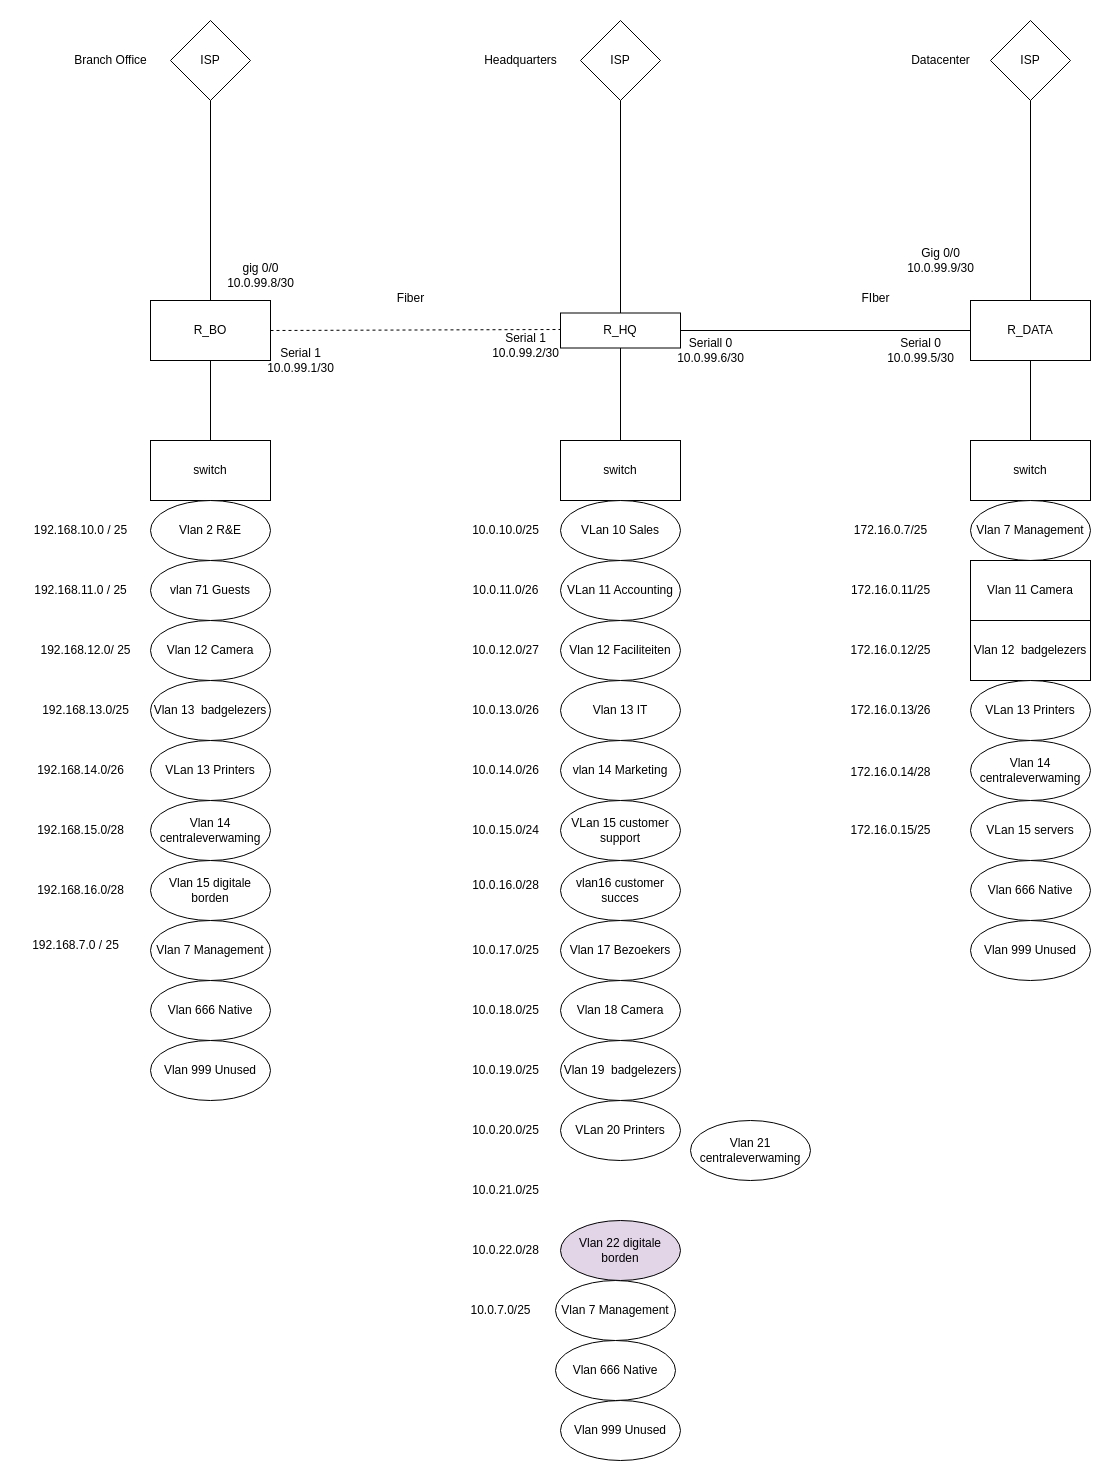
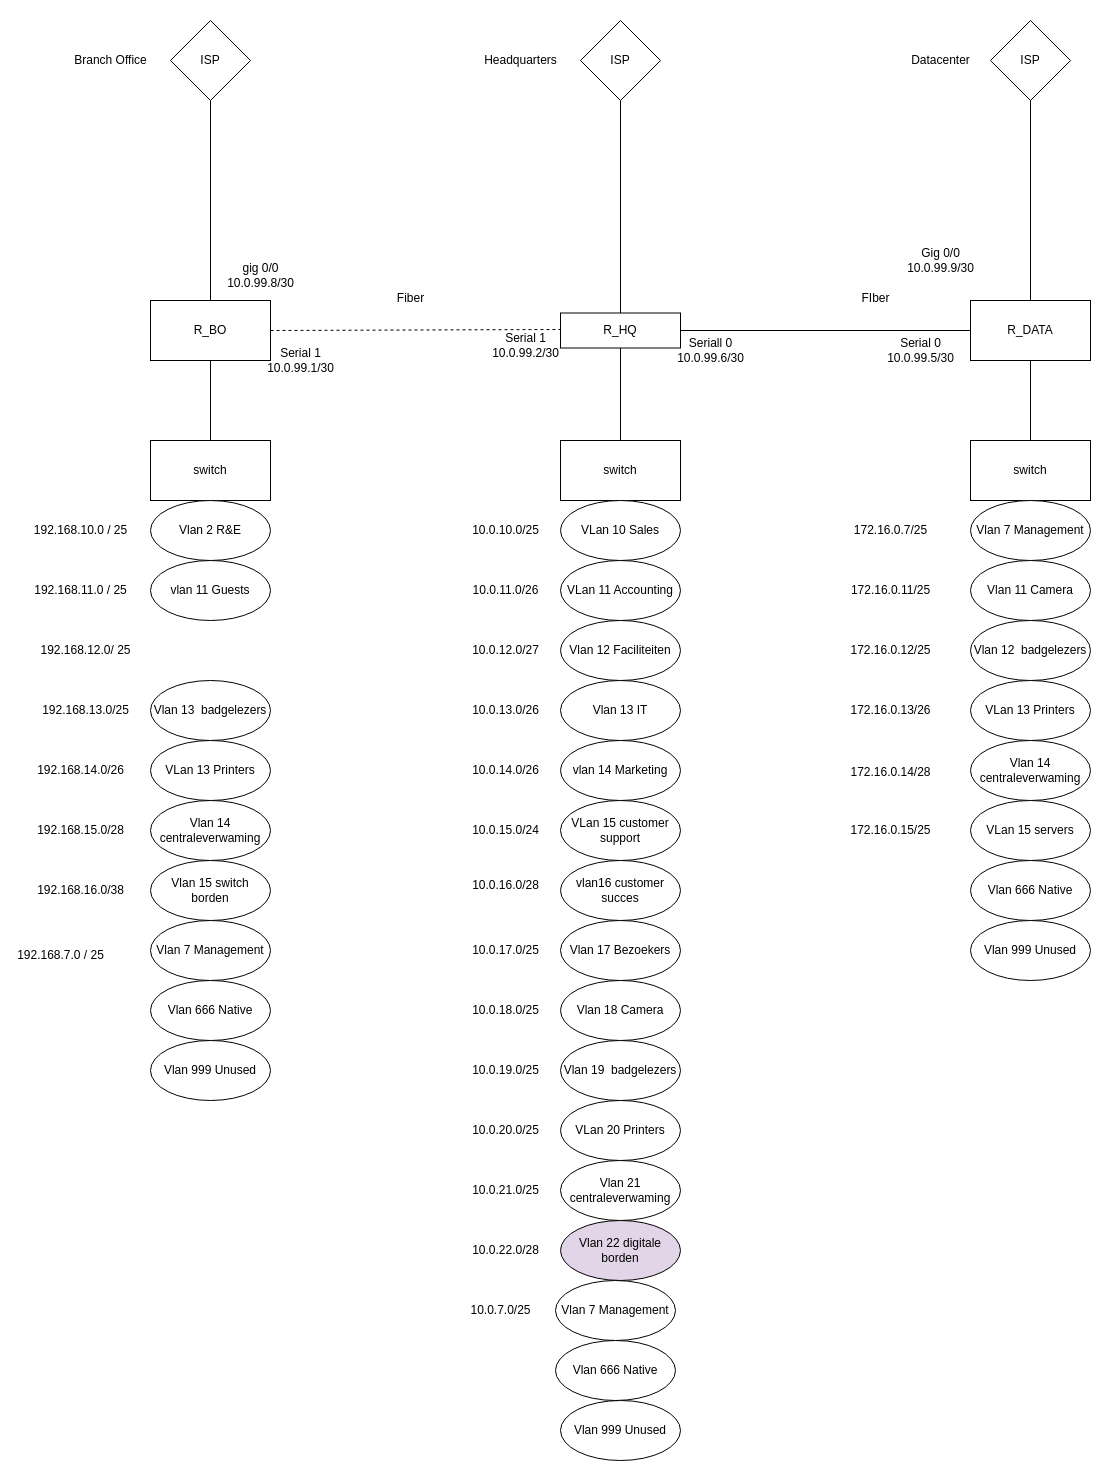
(211, 591) -> (211, 591)
(1031, 591) -> (1031, 591)
(211, 651) -> none
(1031, 651) -> (1031, 651)
(81, 891) -> (81, 891)
(211, 891) -> (211, 891)
(76, 946) -> (61, 956)
(751, 1151) -> (621, 1191)
